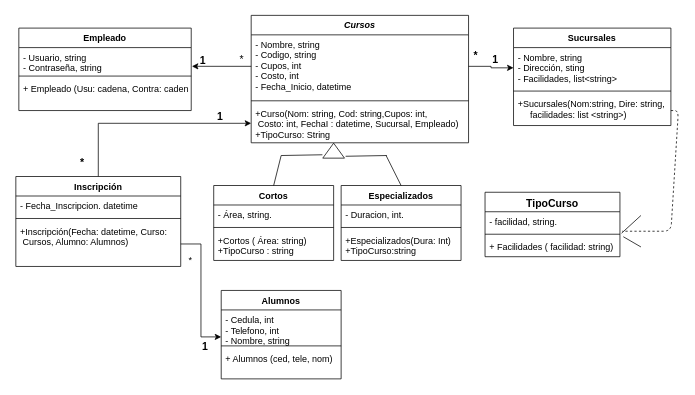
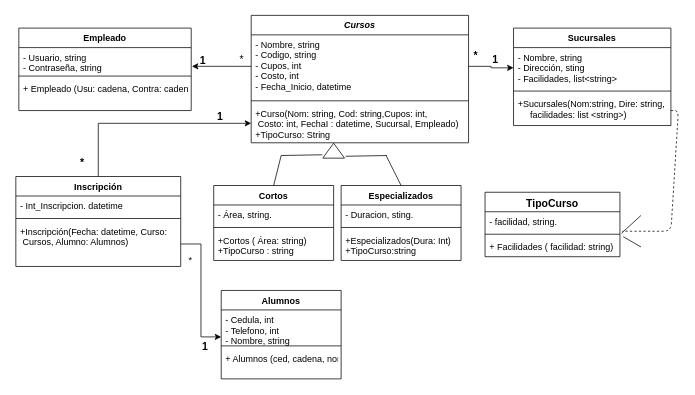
(86, 206) -> (81, 206)
(378, 215) -> (383, 215)
(281, 359) -> (287, 359)
